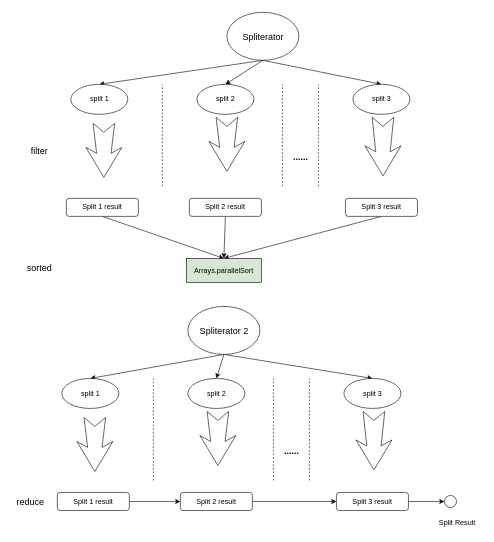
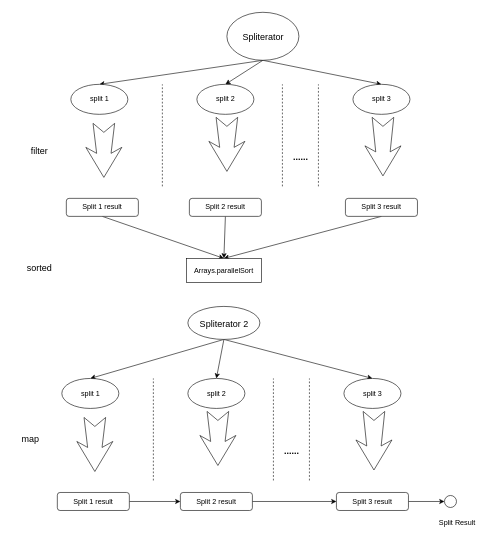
(224, 270) -> (224, 270)
(224, 330) -> (224, 323)
none -> (30, 438)
(30, 501) -> none
